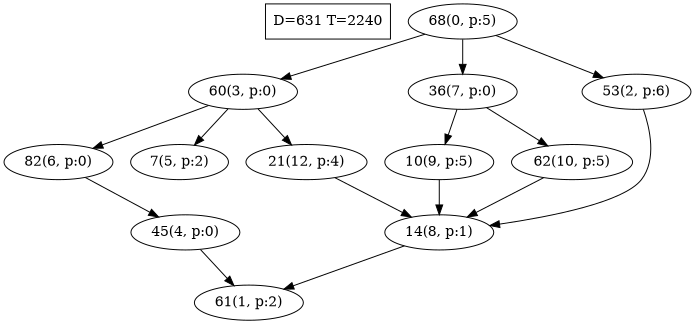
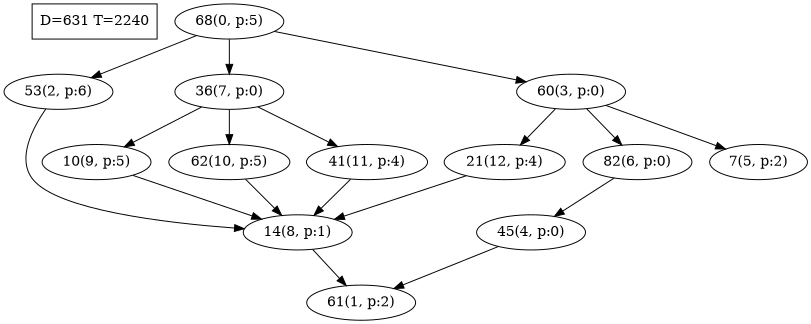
none -> (367, 162)
